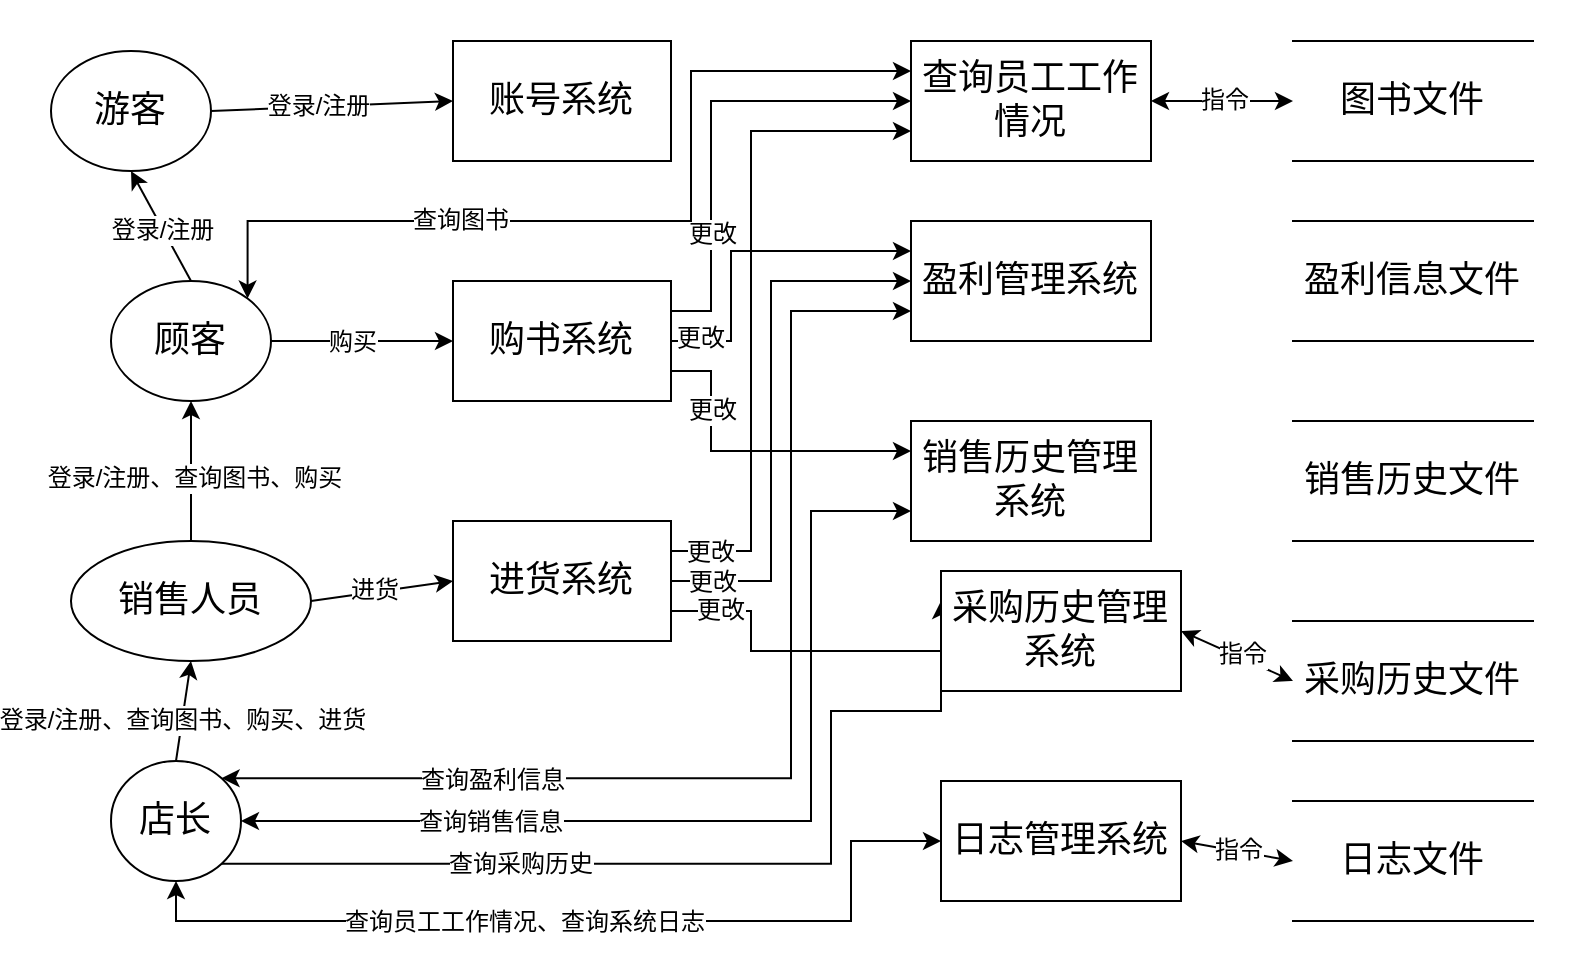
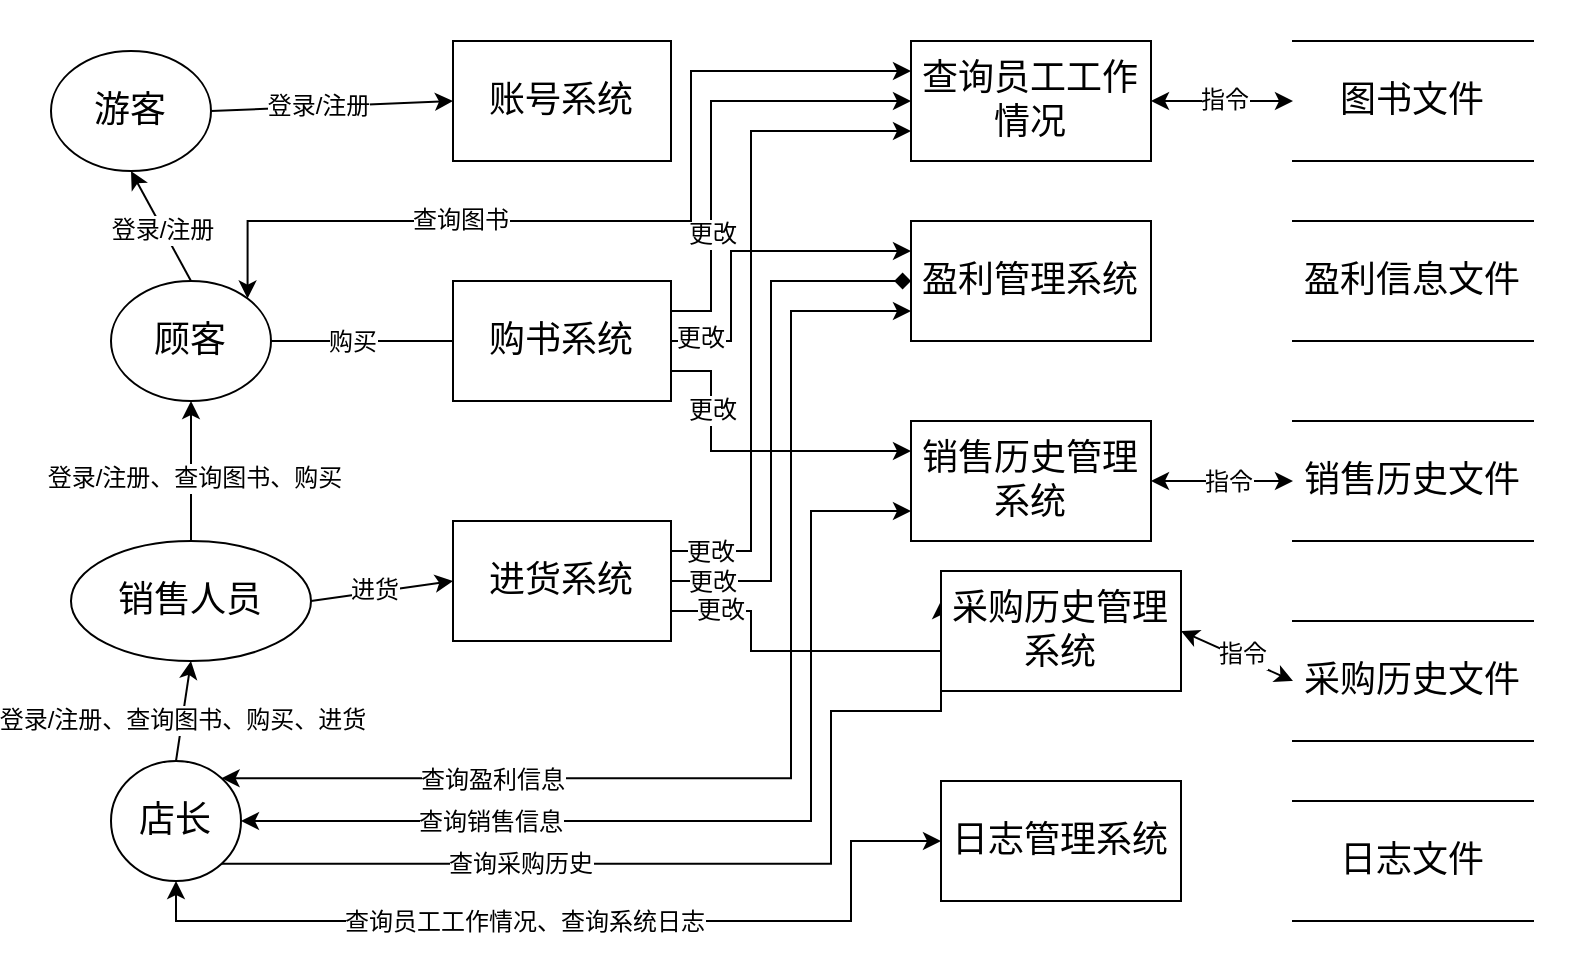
(895, 281) -> (894, 281)
(438, 341) -> (443, 341)
none -> (1222, 481)
(1237, 851) -> none
